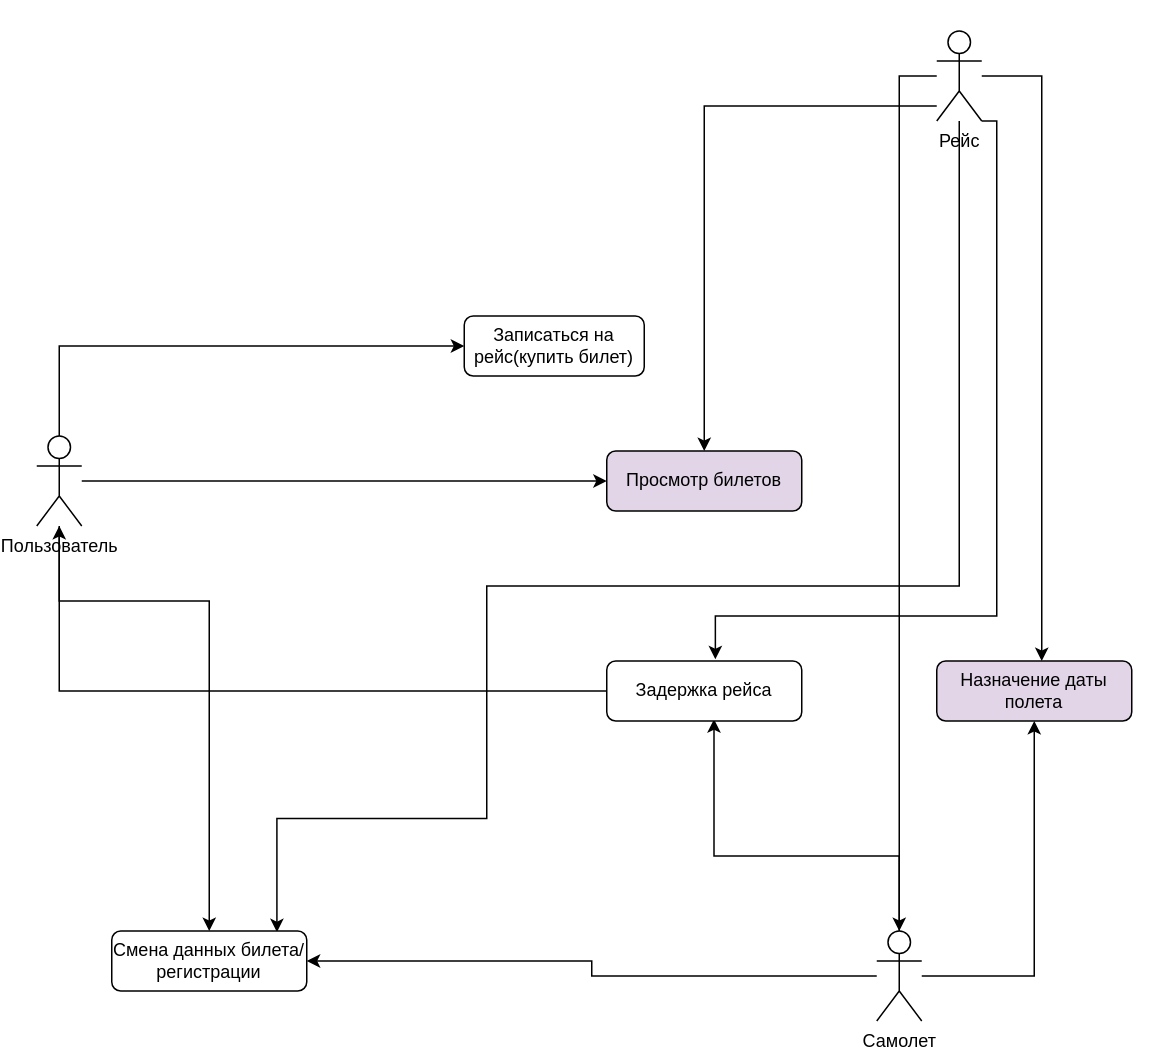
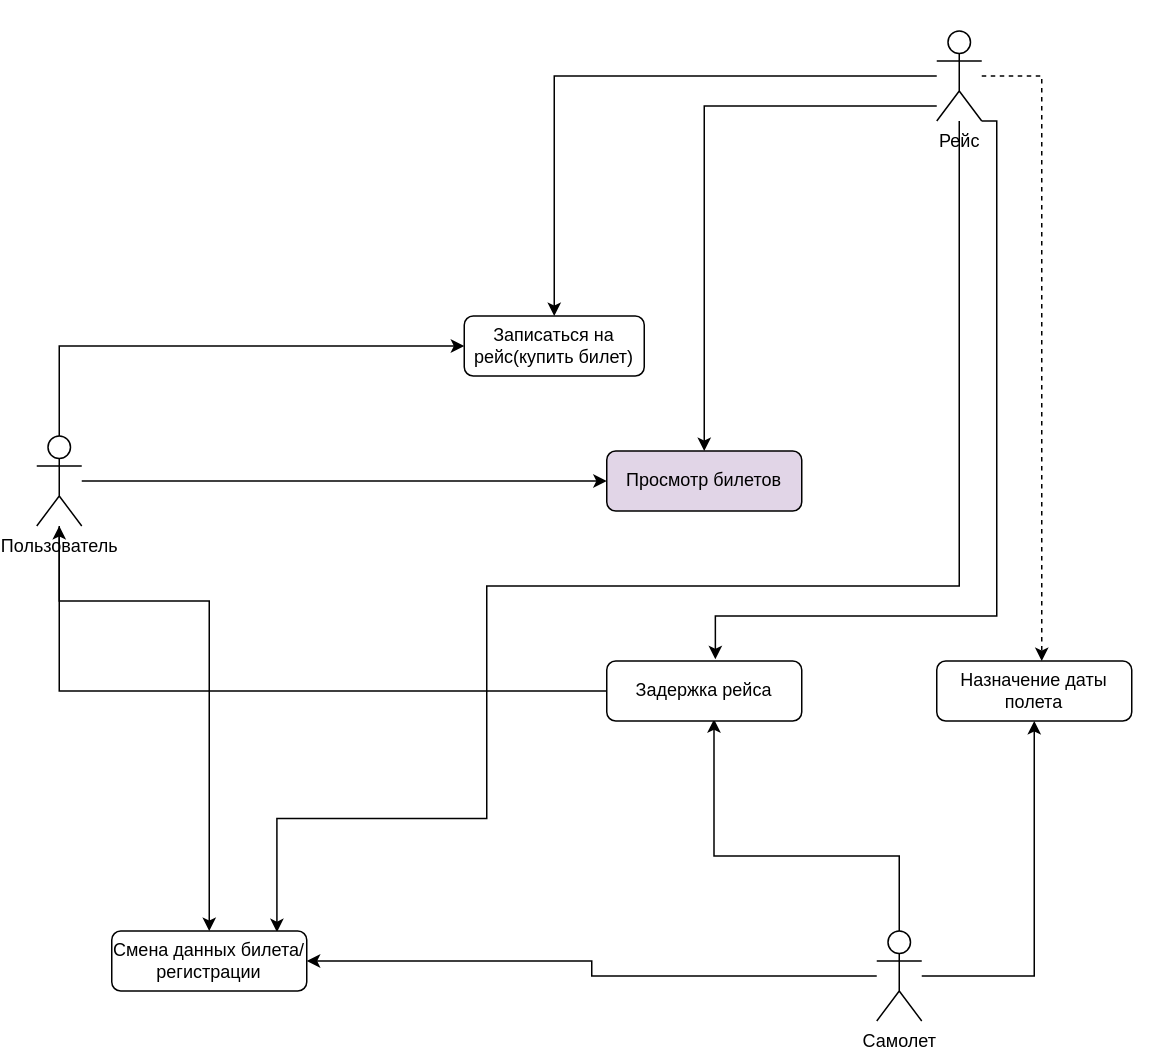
(1042, 332) -> (1042, 332)
(899, 463) -> (612, 76)
(1034, 691) -> (1034, 691)
